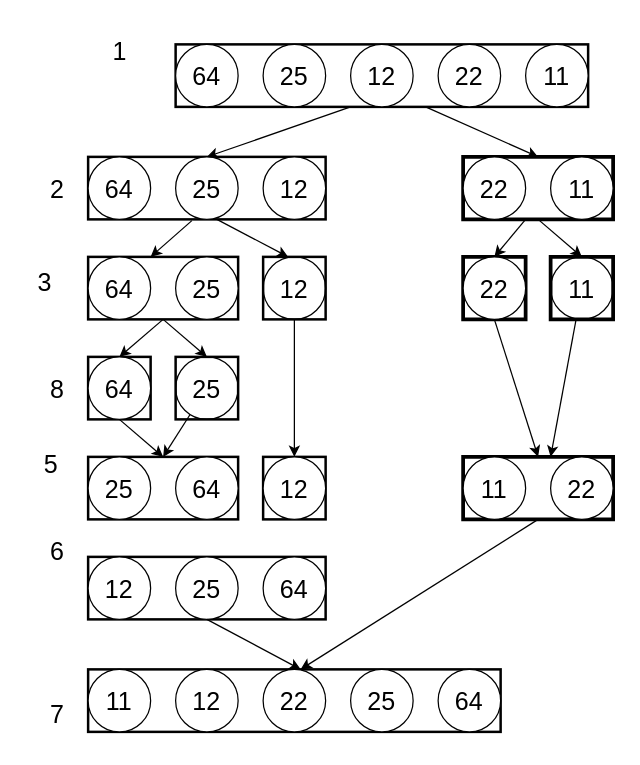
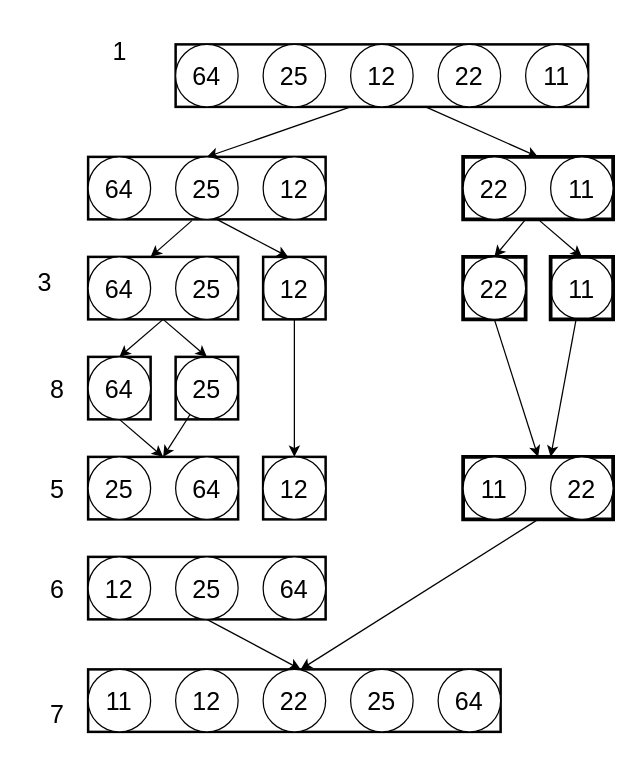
(57, 188) -> none
(51, 463) -> (57, 488)
(57, 551) -> (57, 588)
